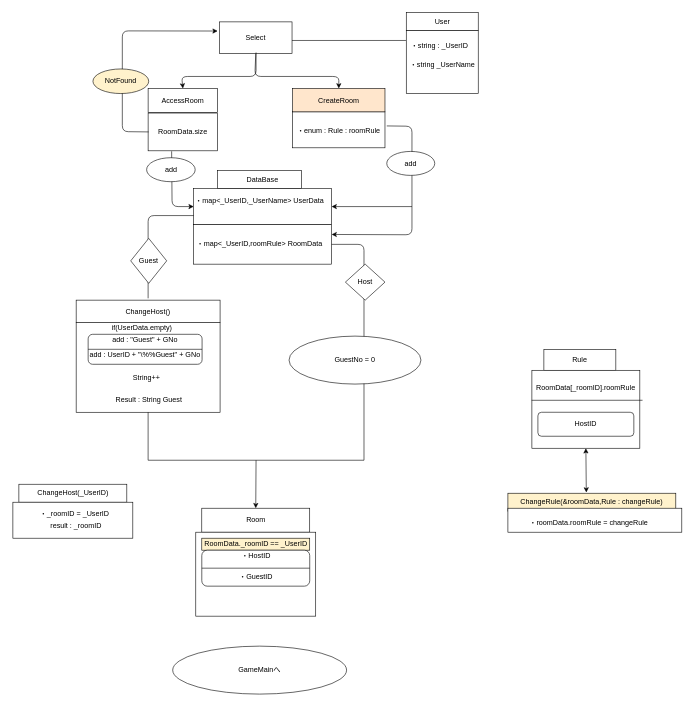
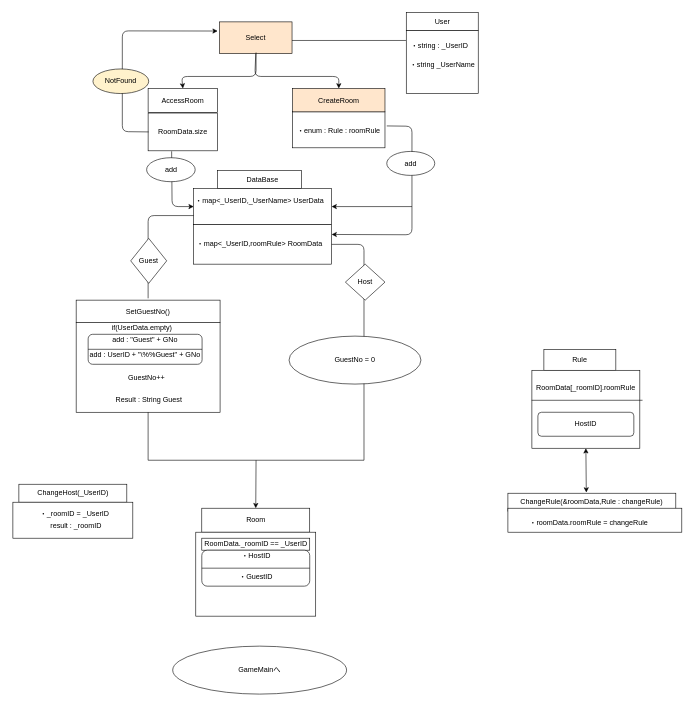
(256, 38) -> (256, 38)
(148, 312) -> (148, 312)
(146, 378) -> (146, 378)
(592, 503) -> (592, 503)
(256, 545) -> (256, 545)
